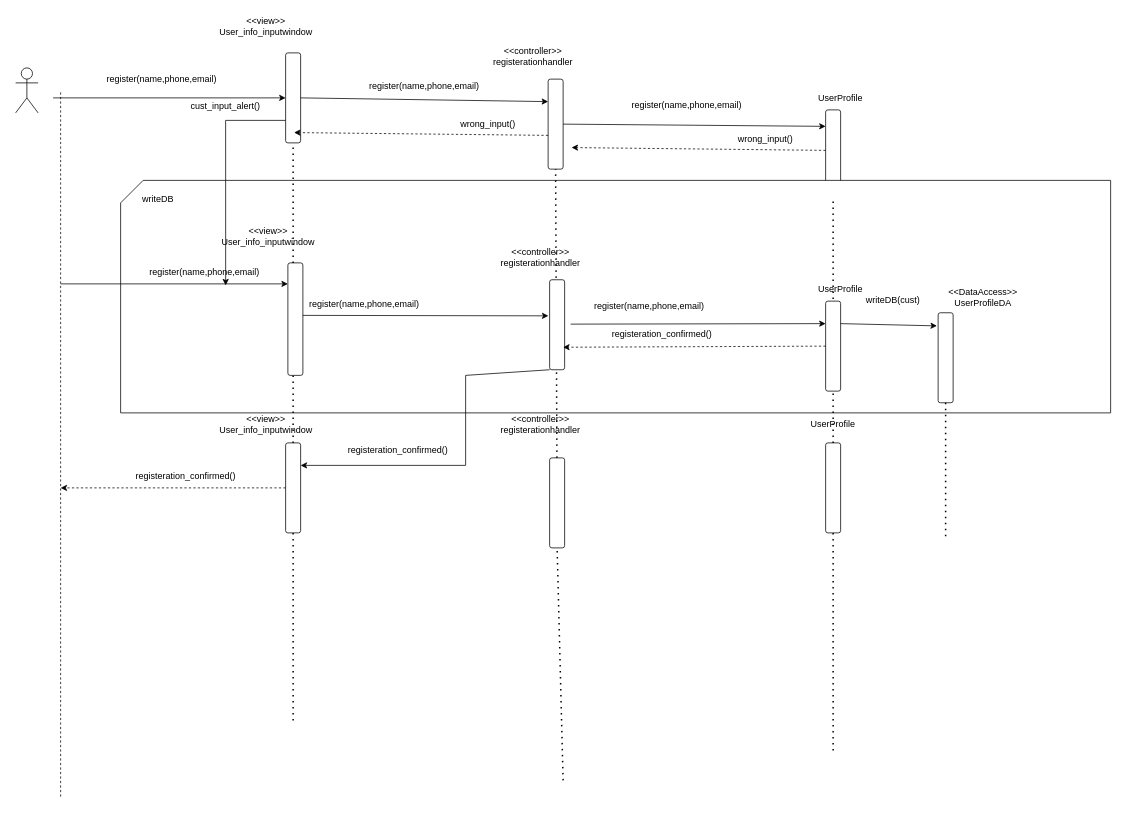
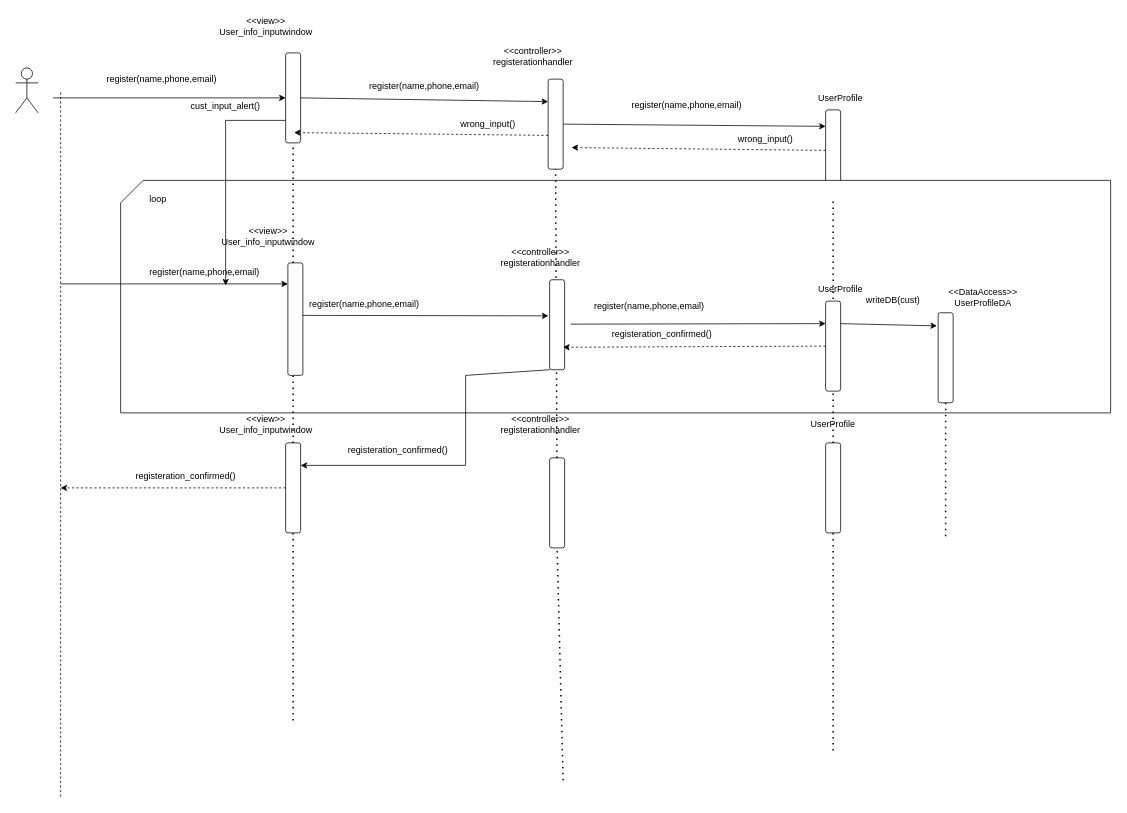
(158, 199) -> (158, 199)
